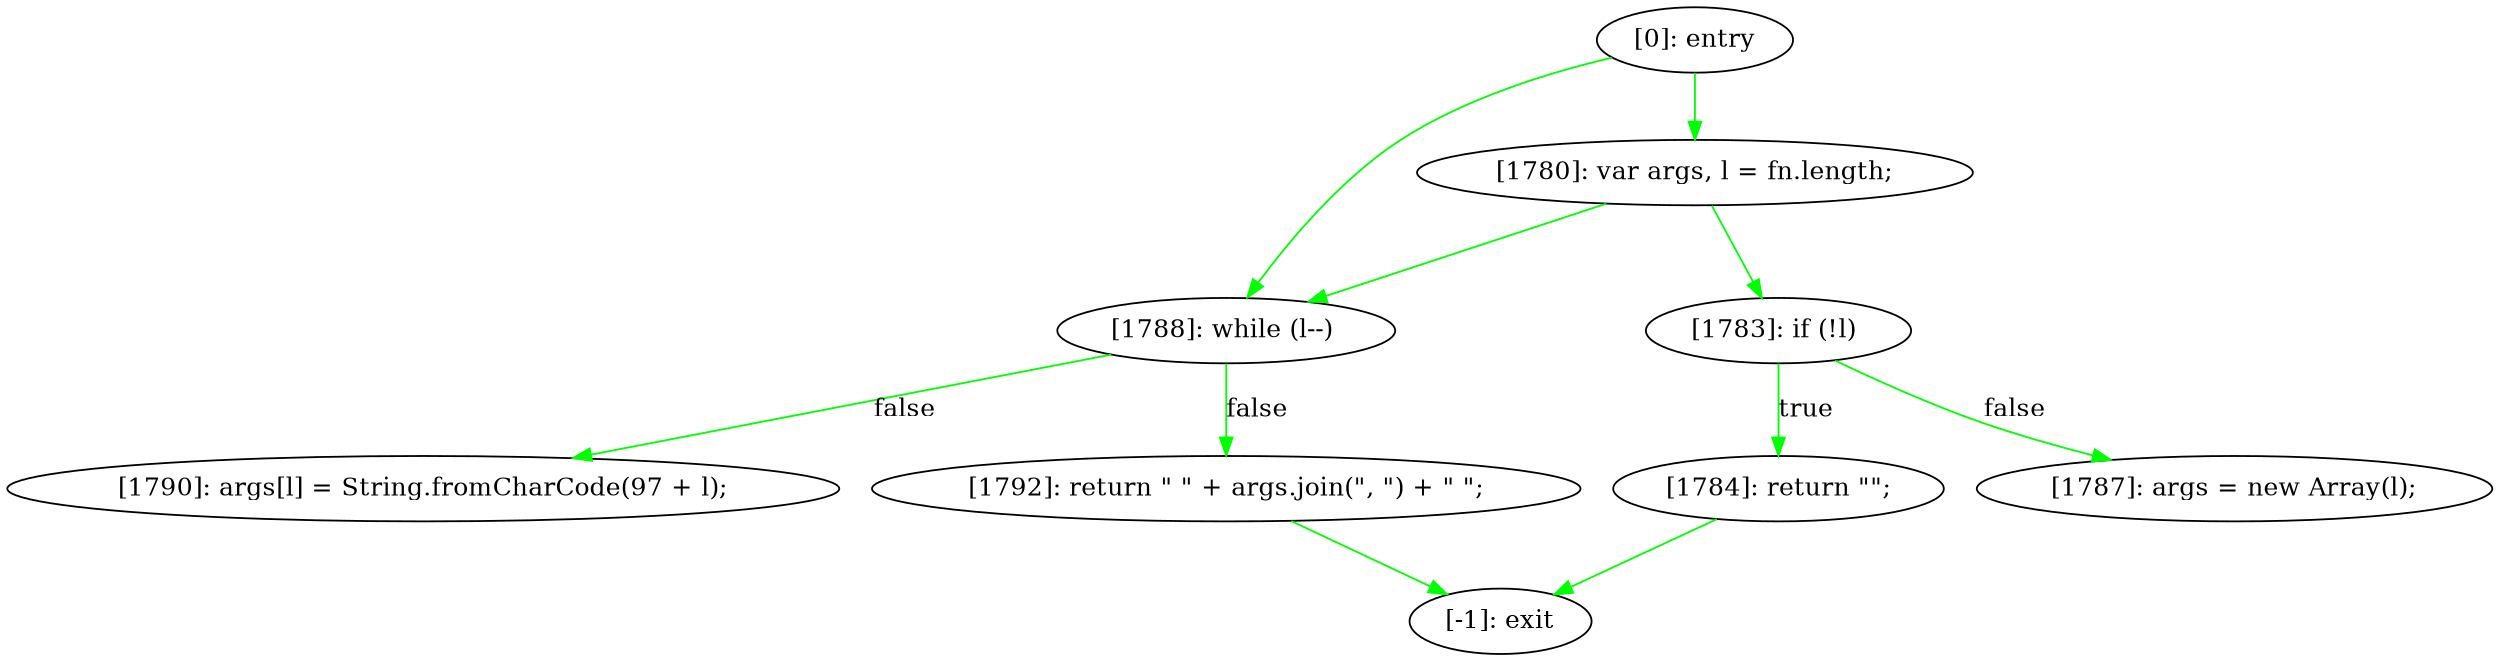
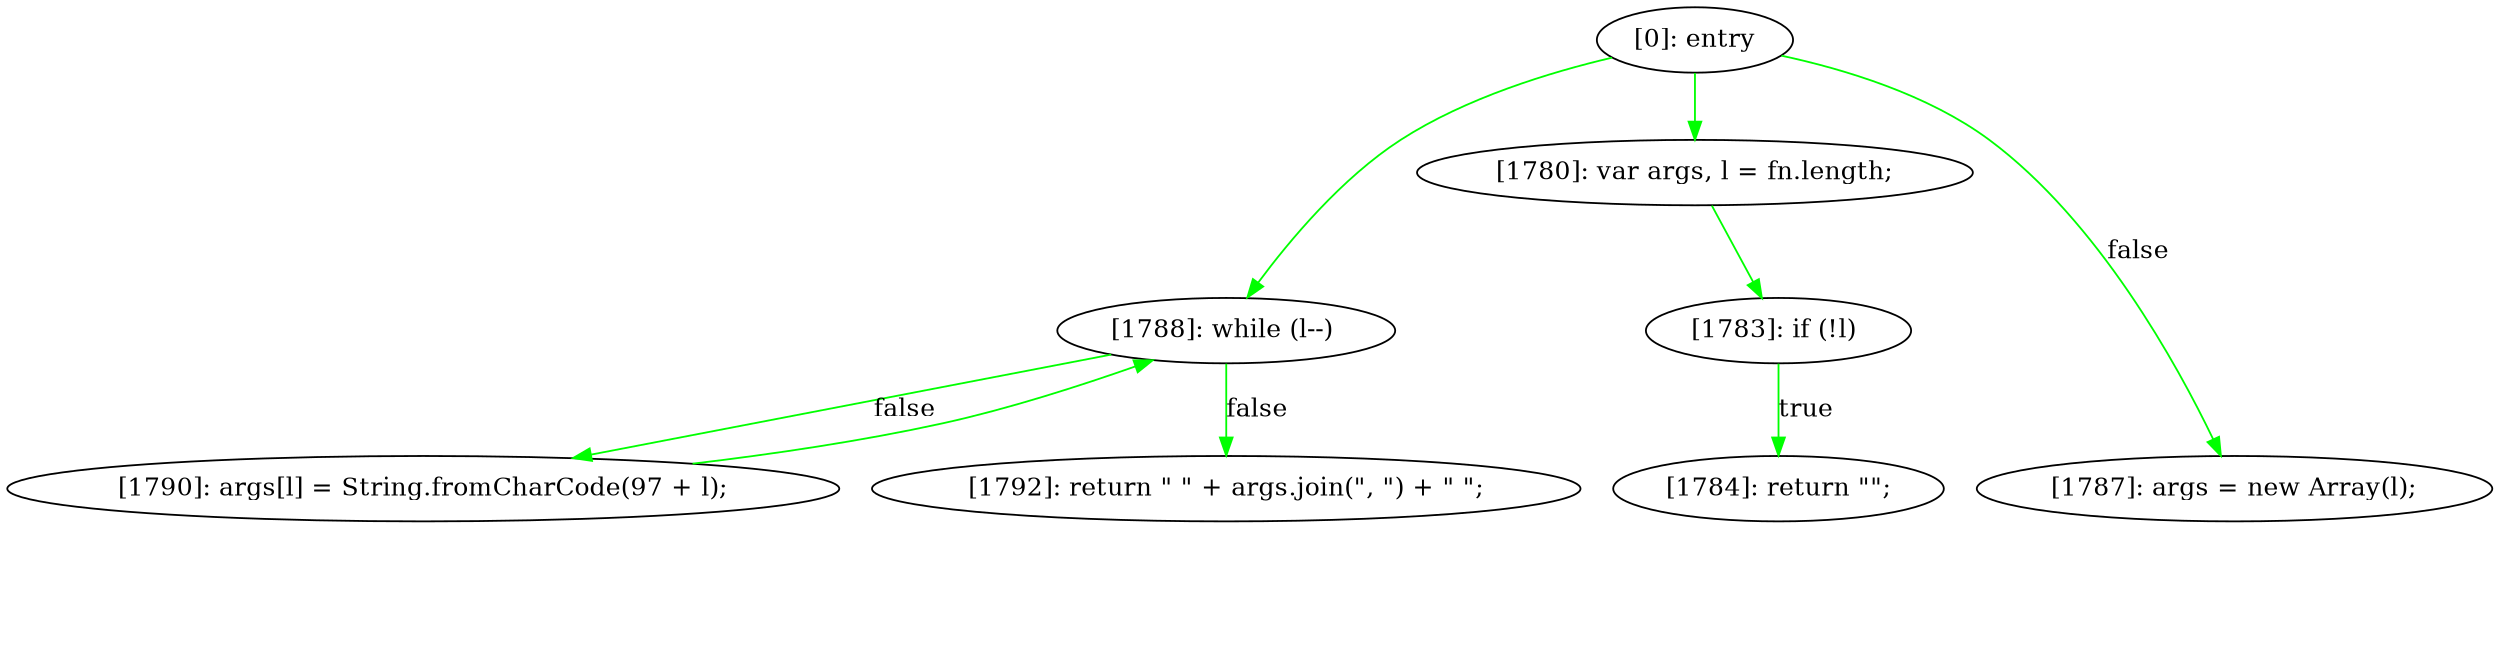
(1466, 250) -> (917, 429)
(1961, 415) -> (2046, 190)
(1501, 621) -> none
